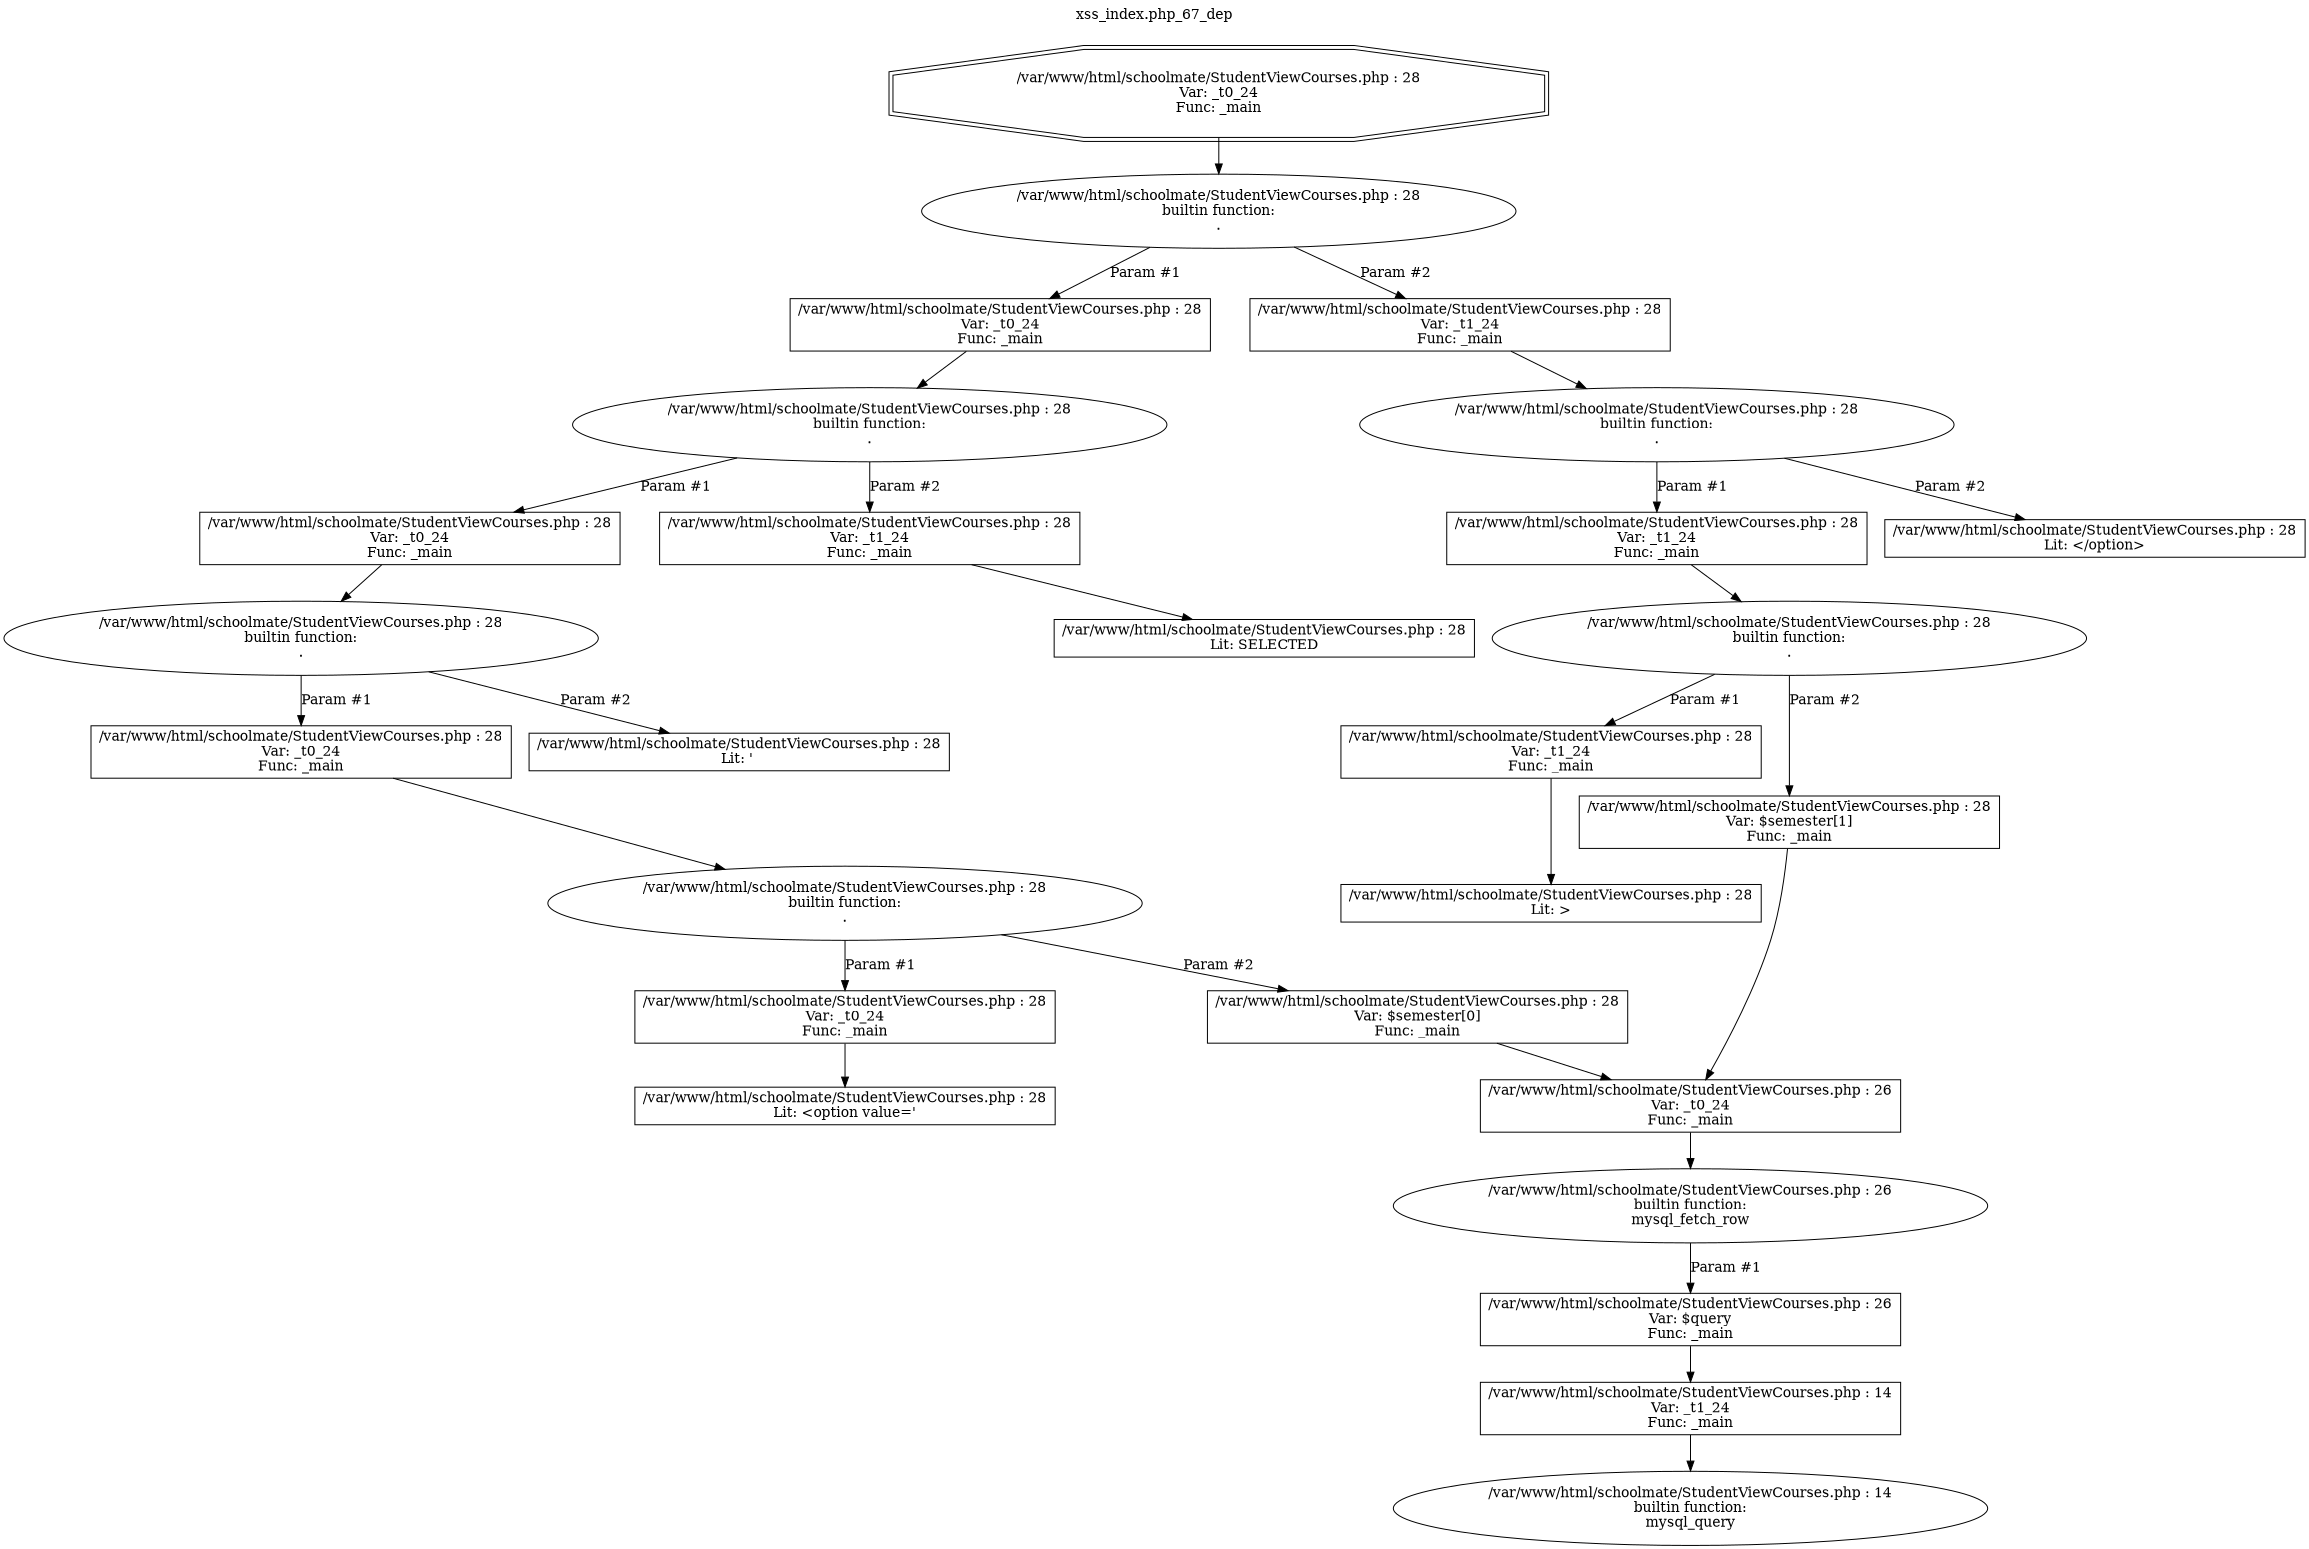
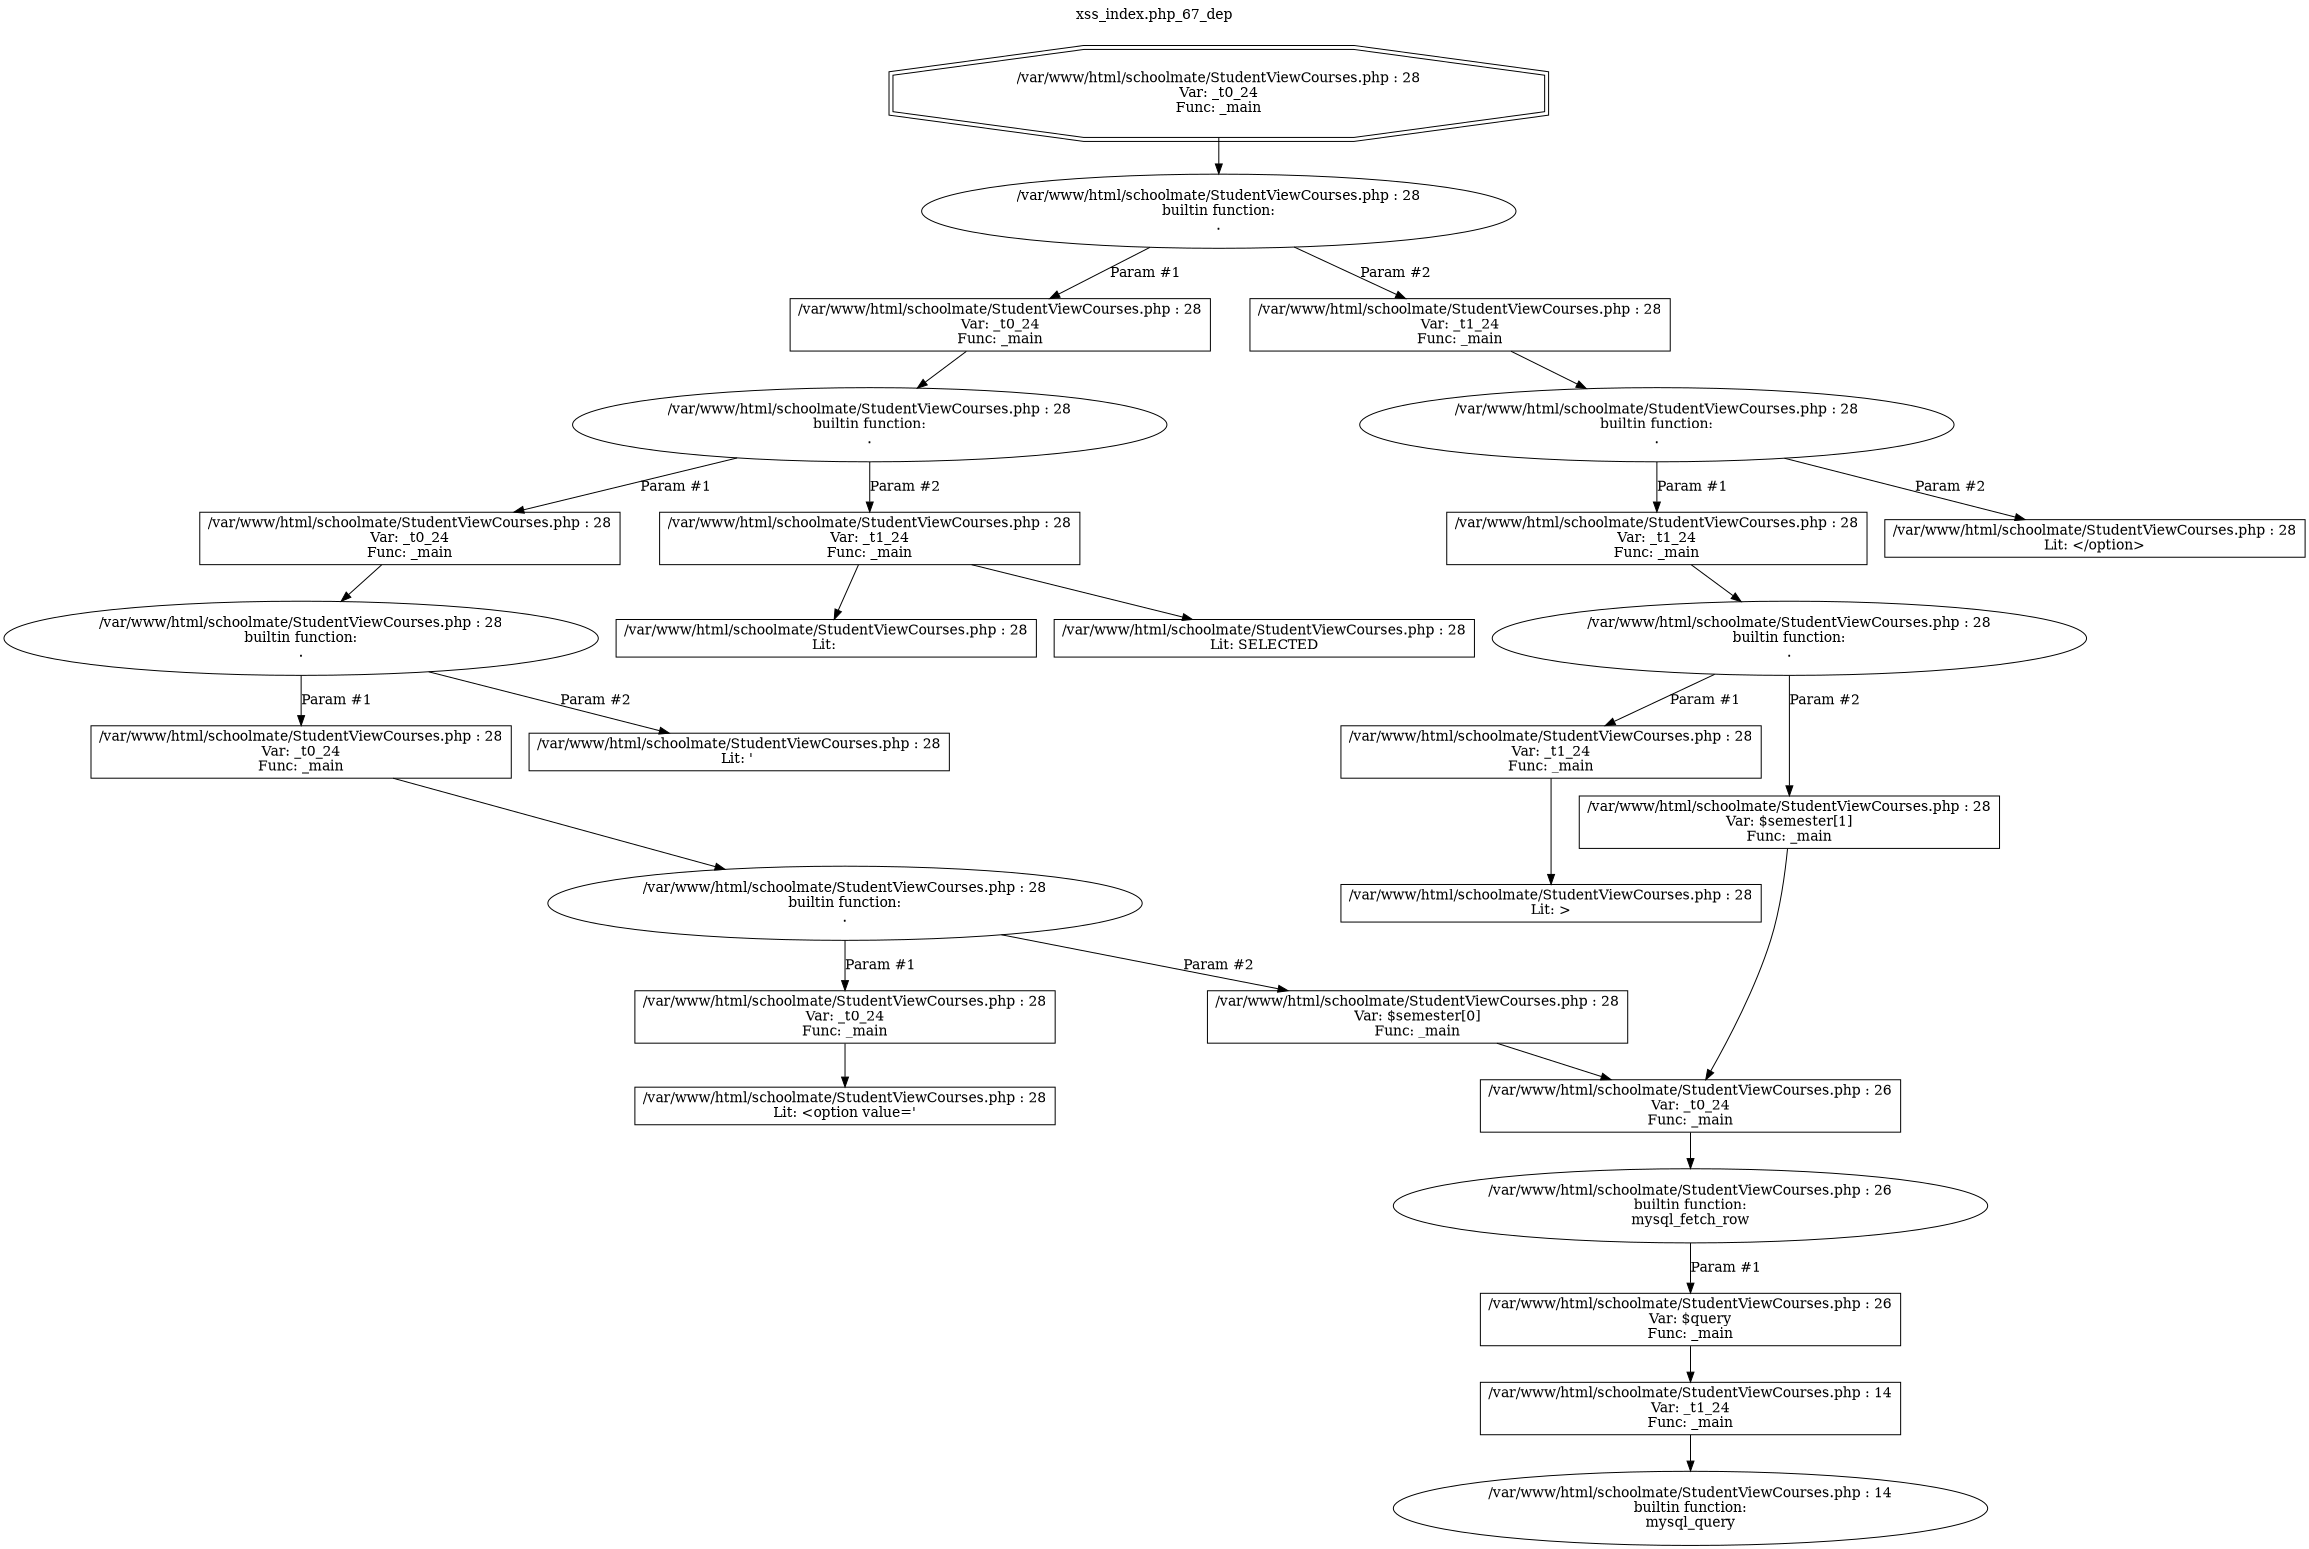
none -> (826, 638)
